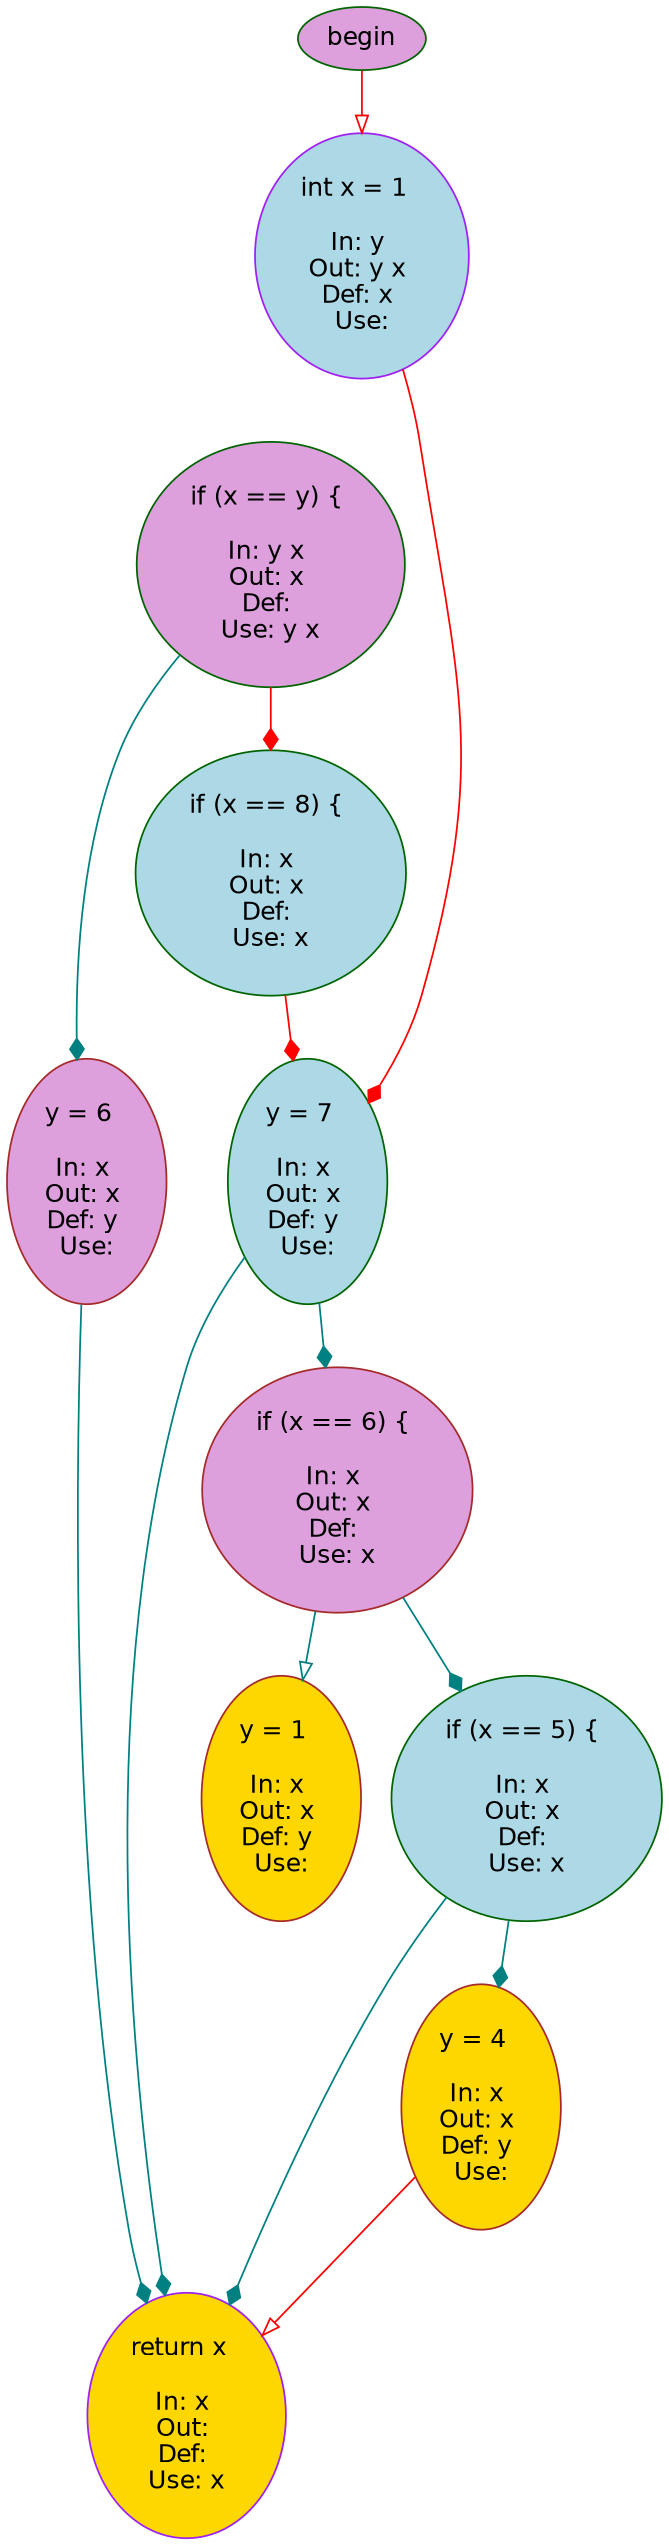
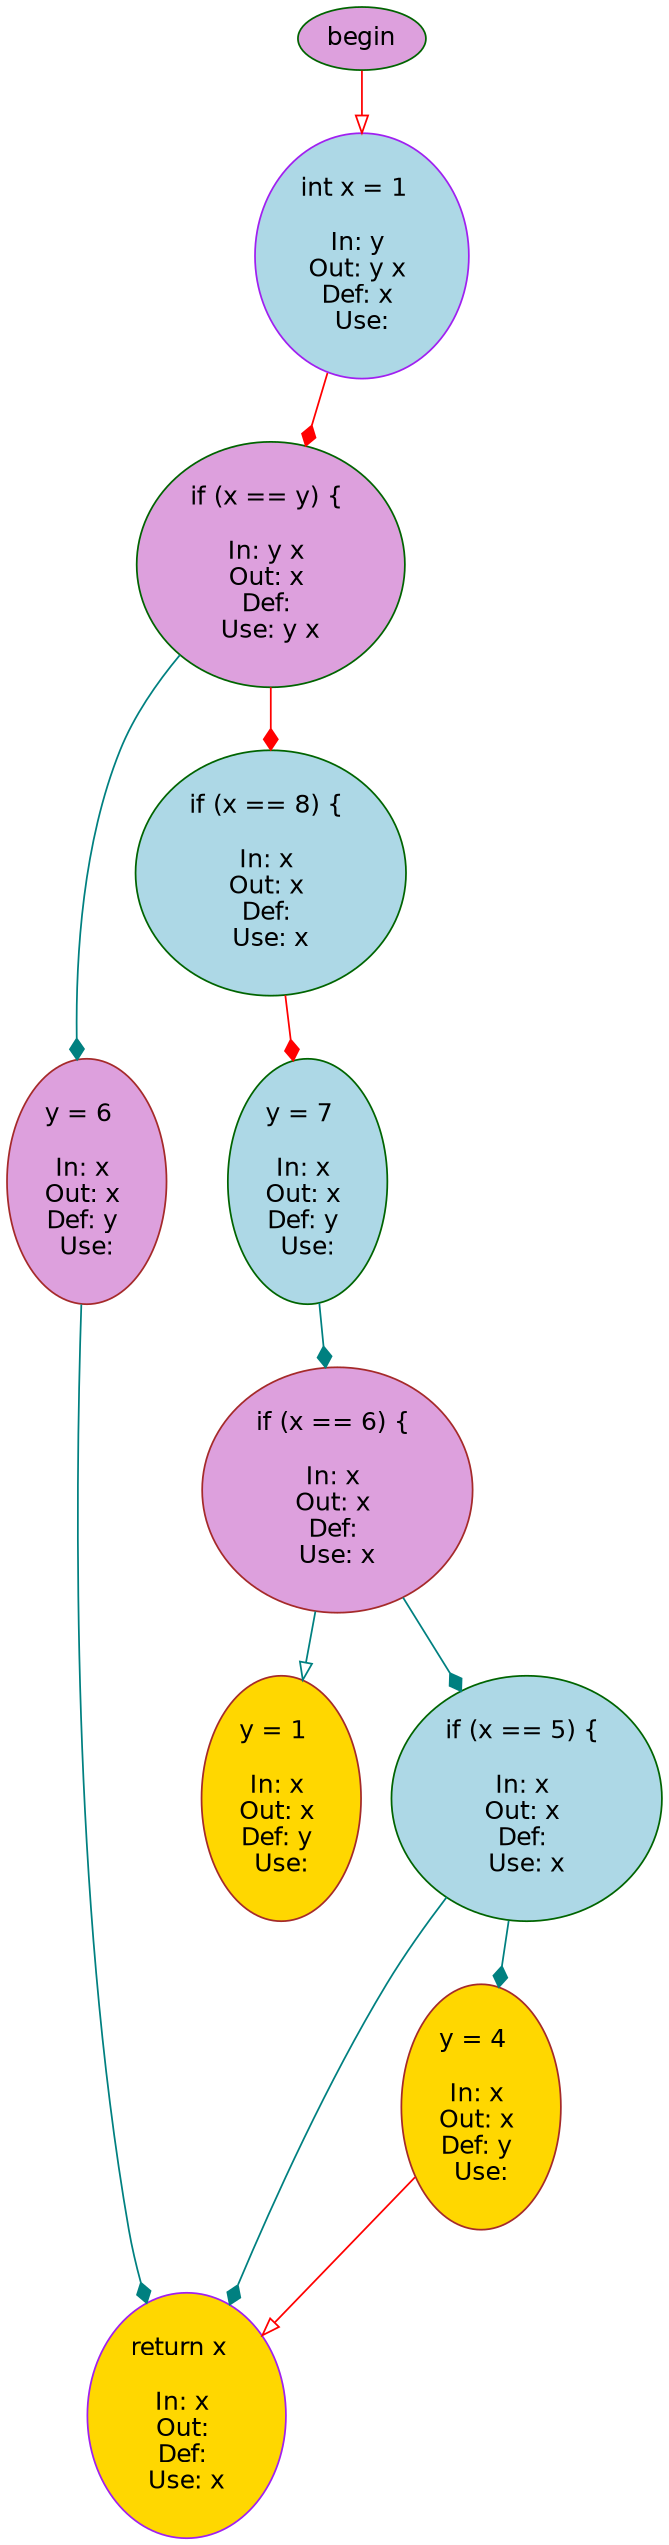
(460, 731) -> (320, 399)
(129, 1756) -> none
